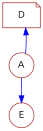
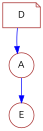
(26, 44) -> (17, 37)
